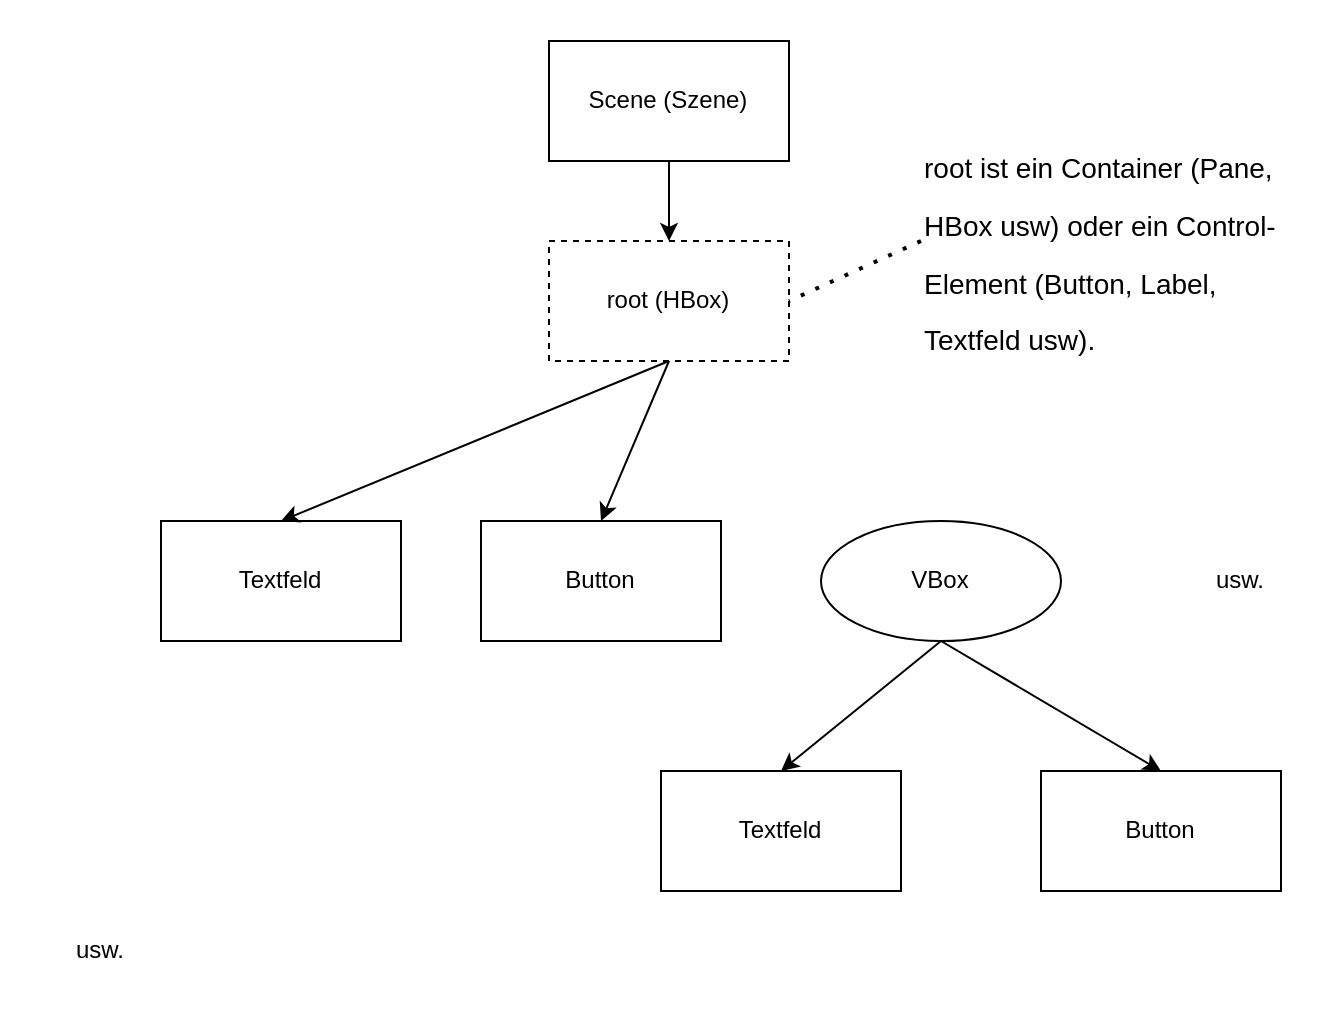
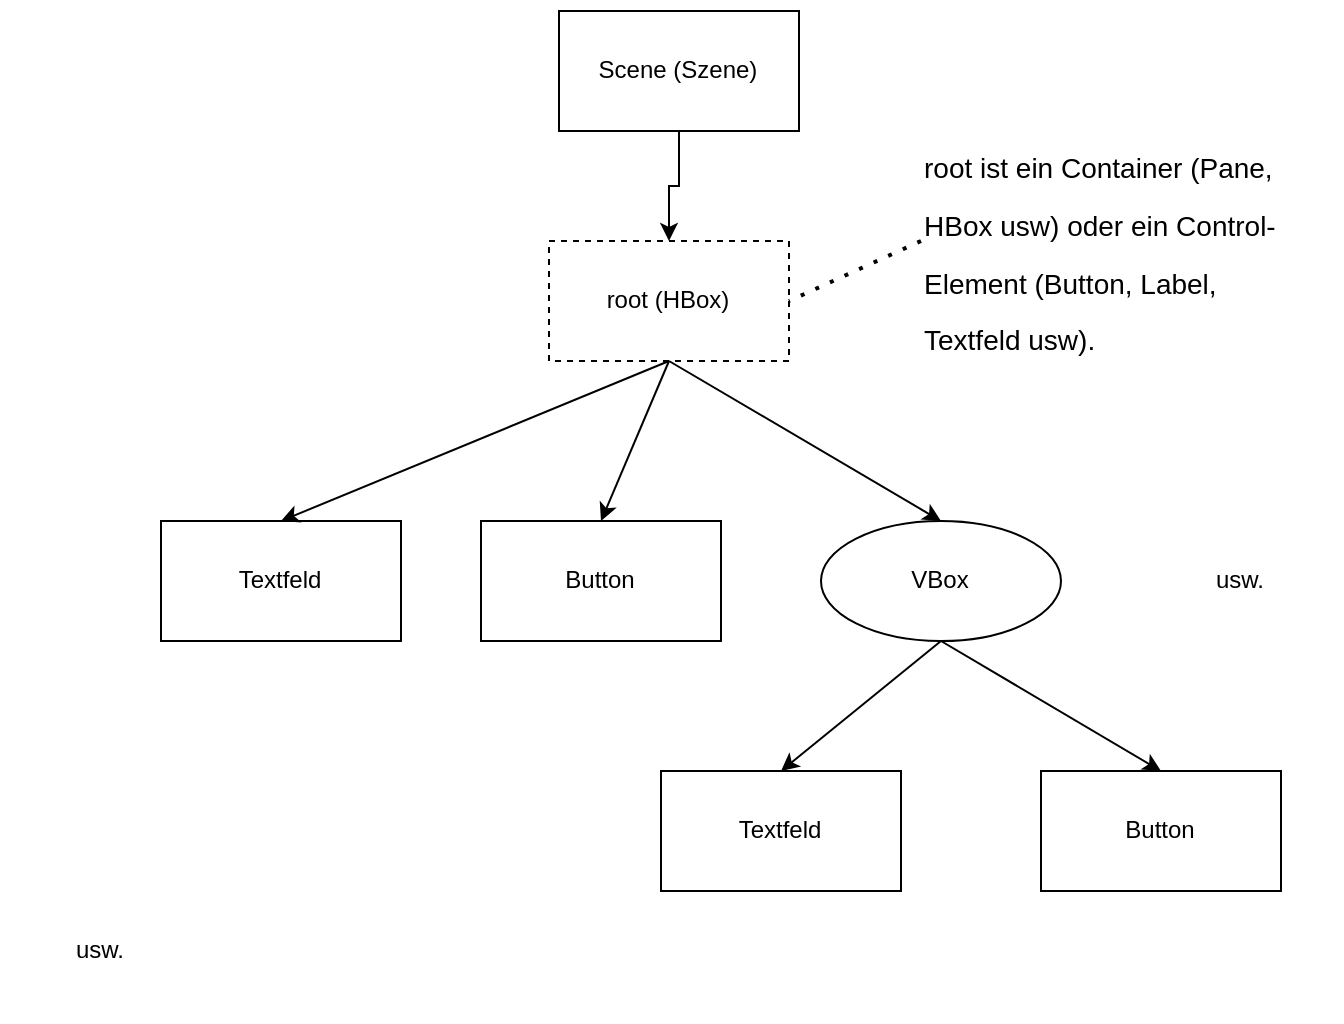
(669, 101) -> (679, 71)
none -> (801, 439)
